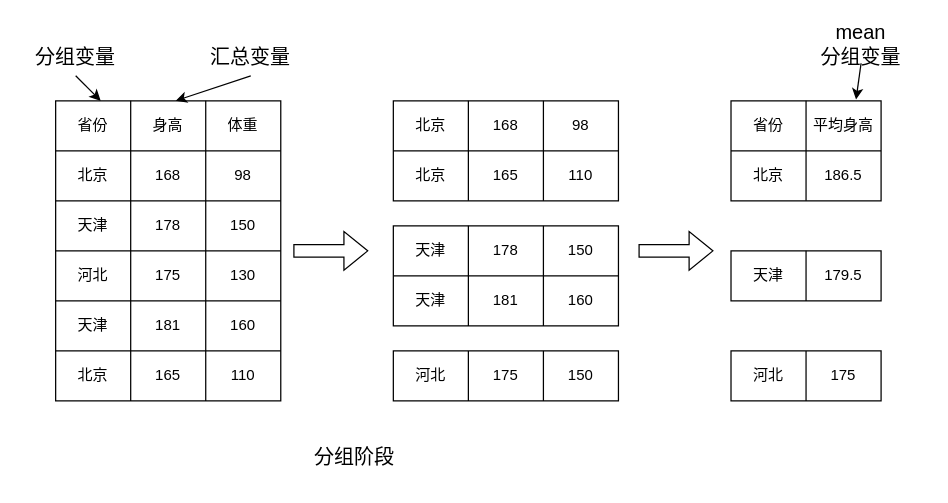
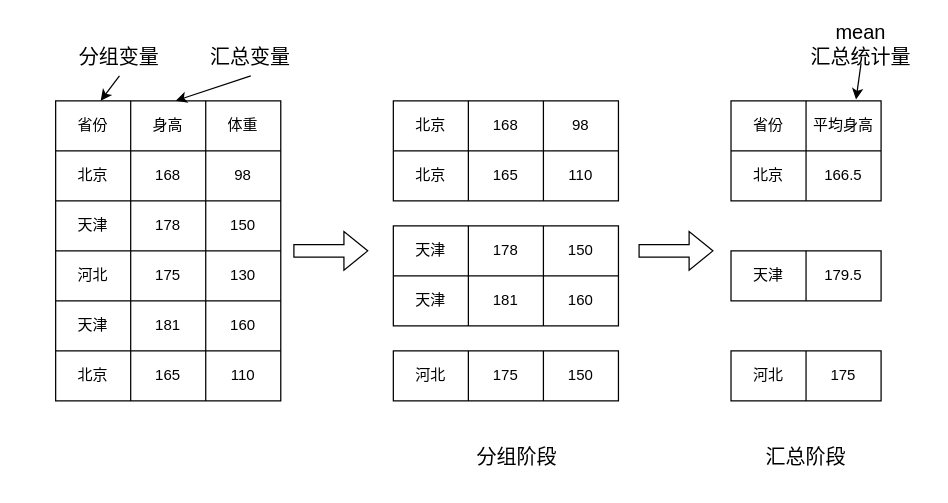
(861, 44) -> (861, 44)
(76, 57) -> (119, 57)
(843, 176) -> (843, 176)
(354, 457) -> (517, 457)
none -> (806, 457)
